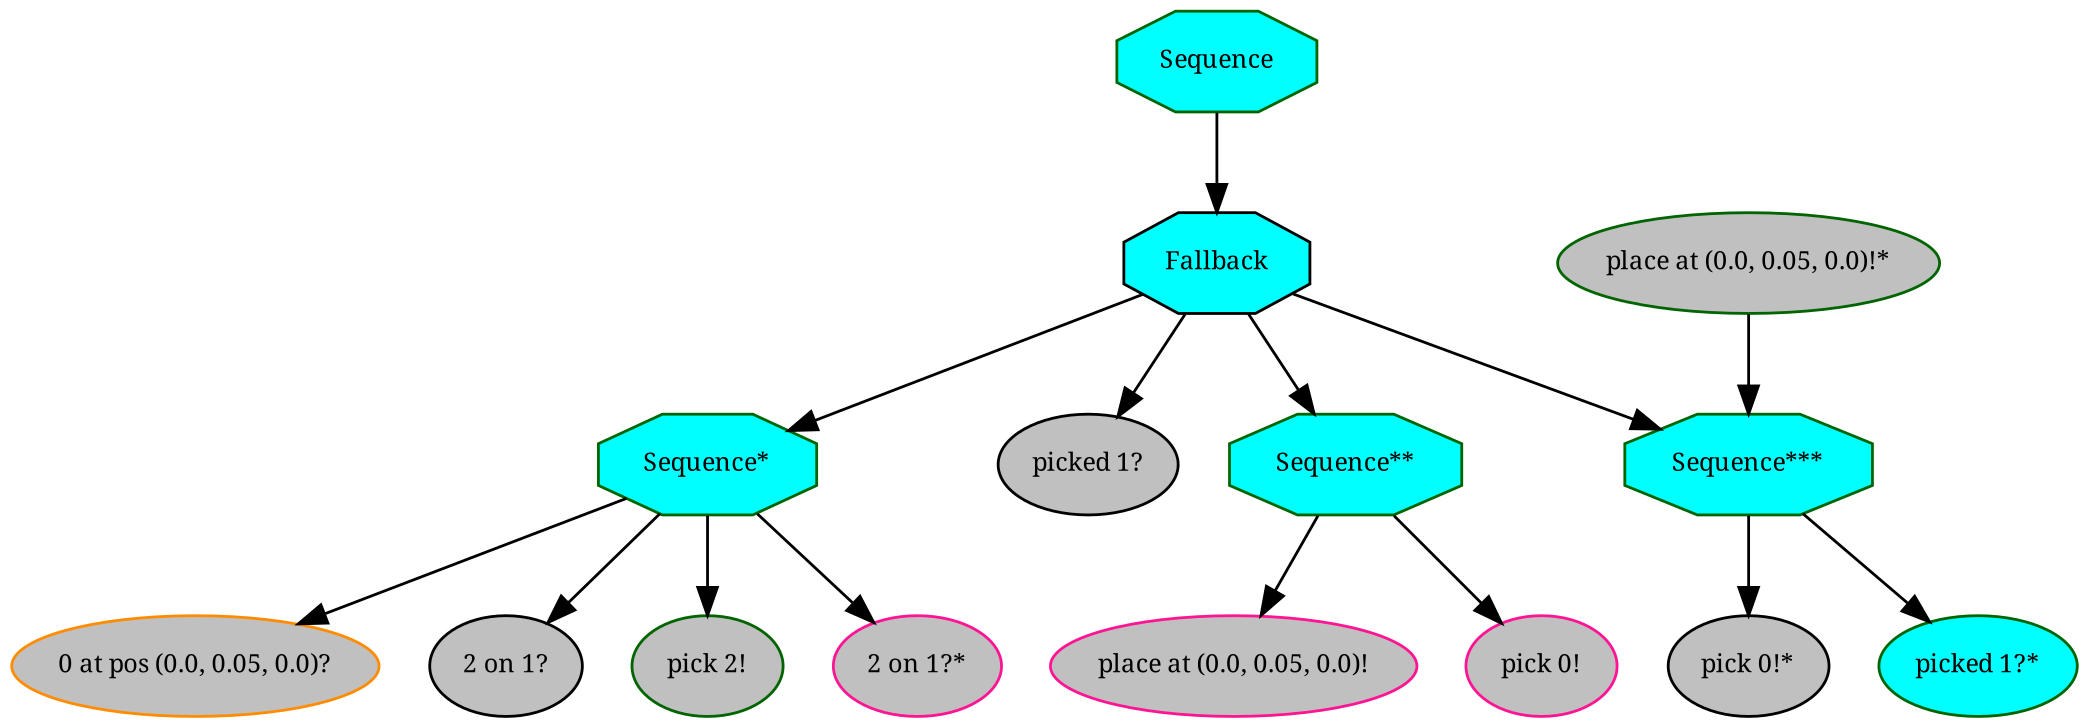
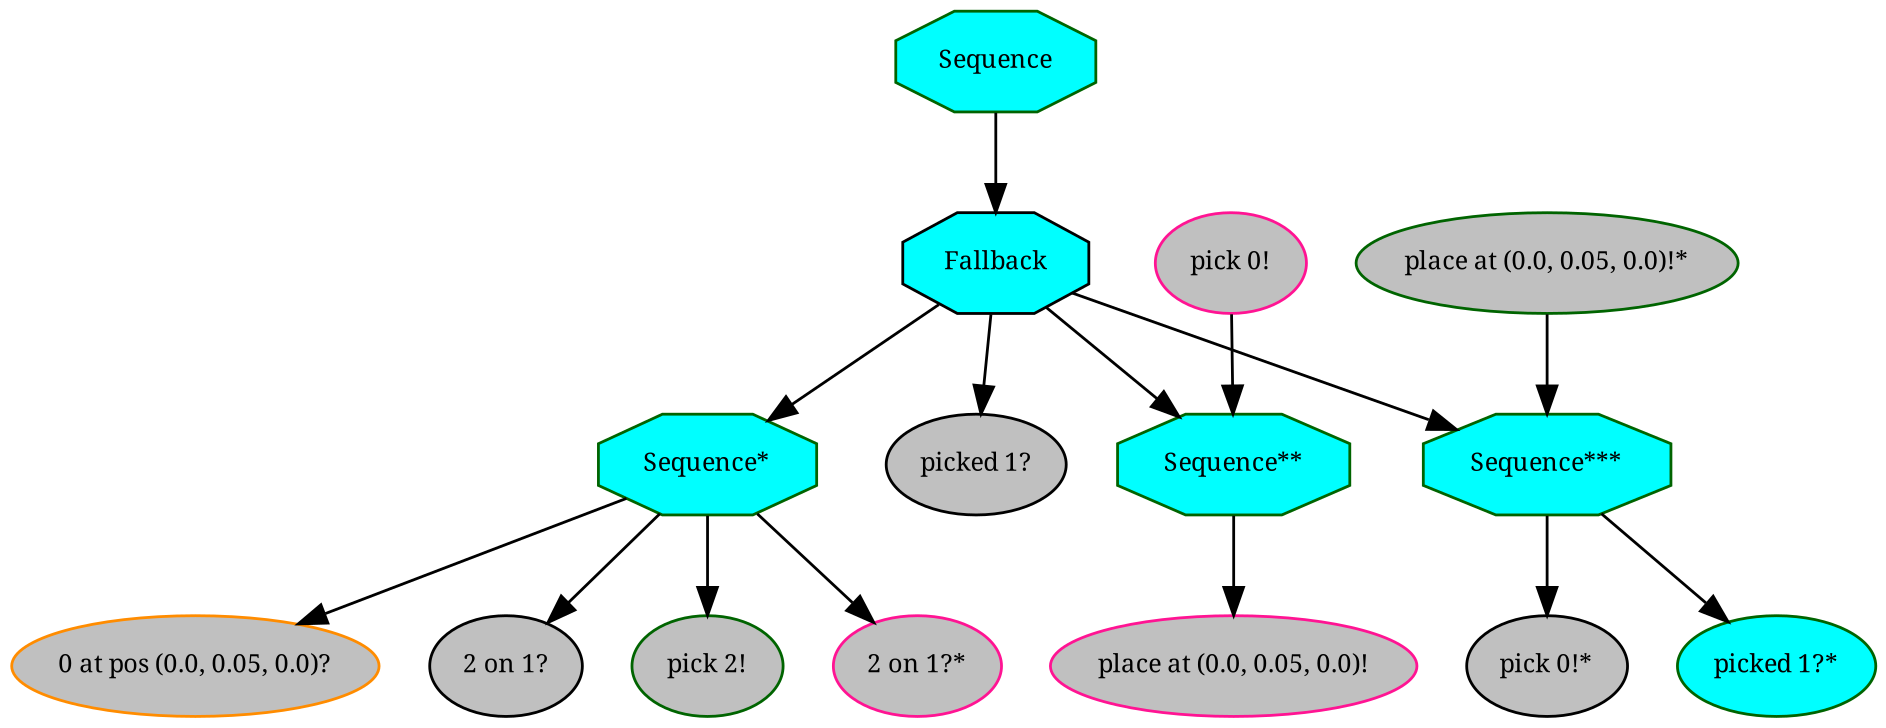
(1438, 559) -> (1232, 368)
